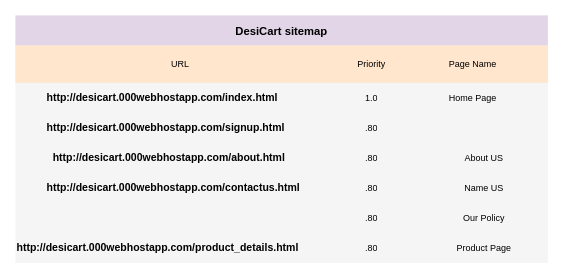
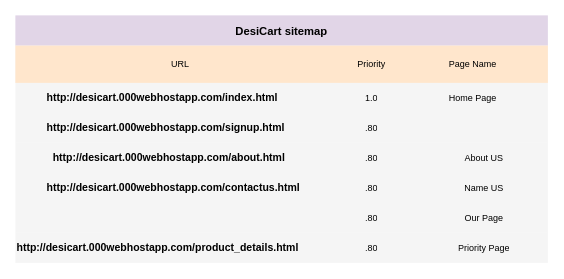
(484, 218) -> (484, 218)
(484, 248) -> (484, 248)
